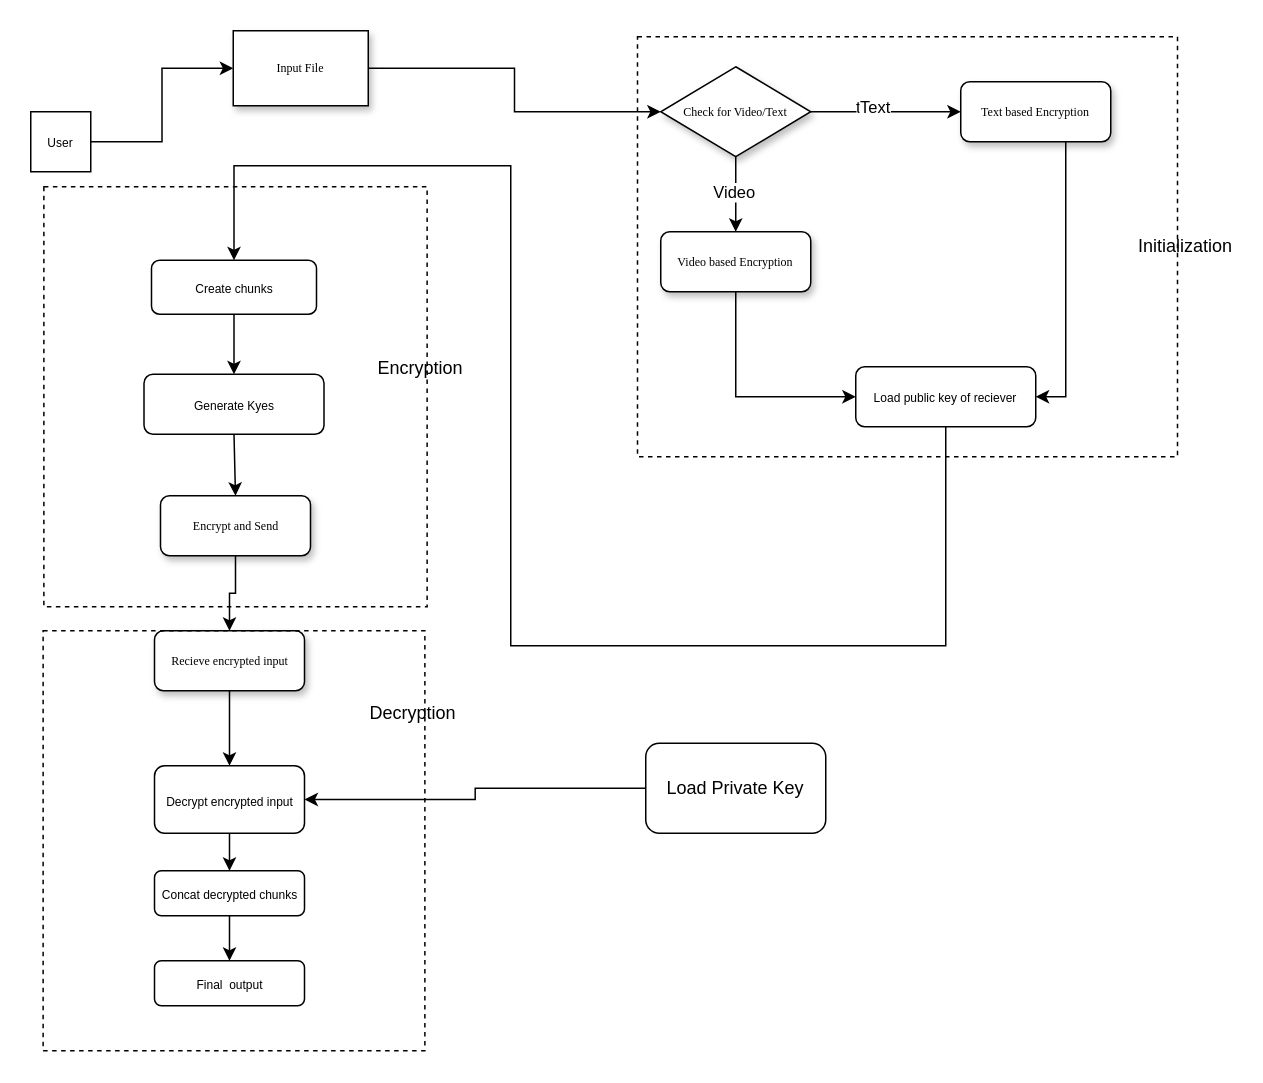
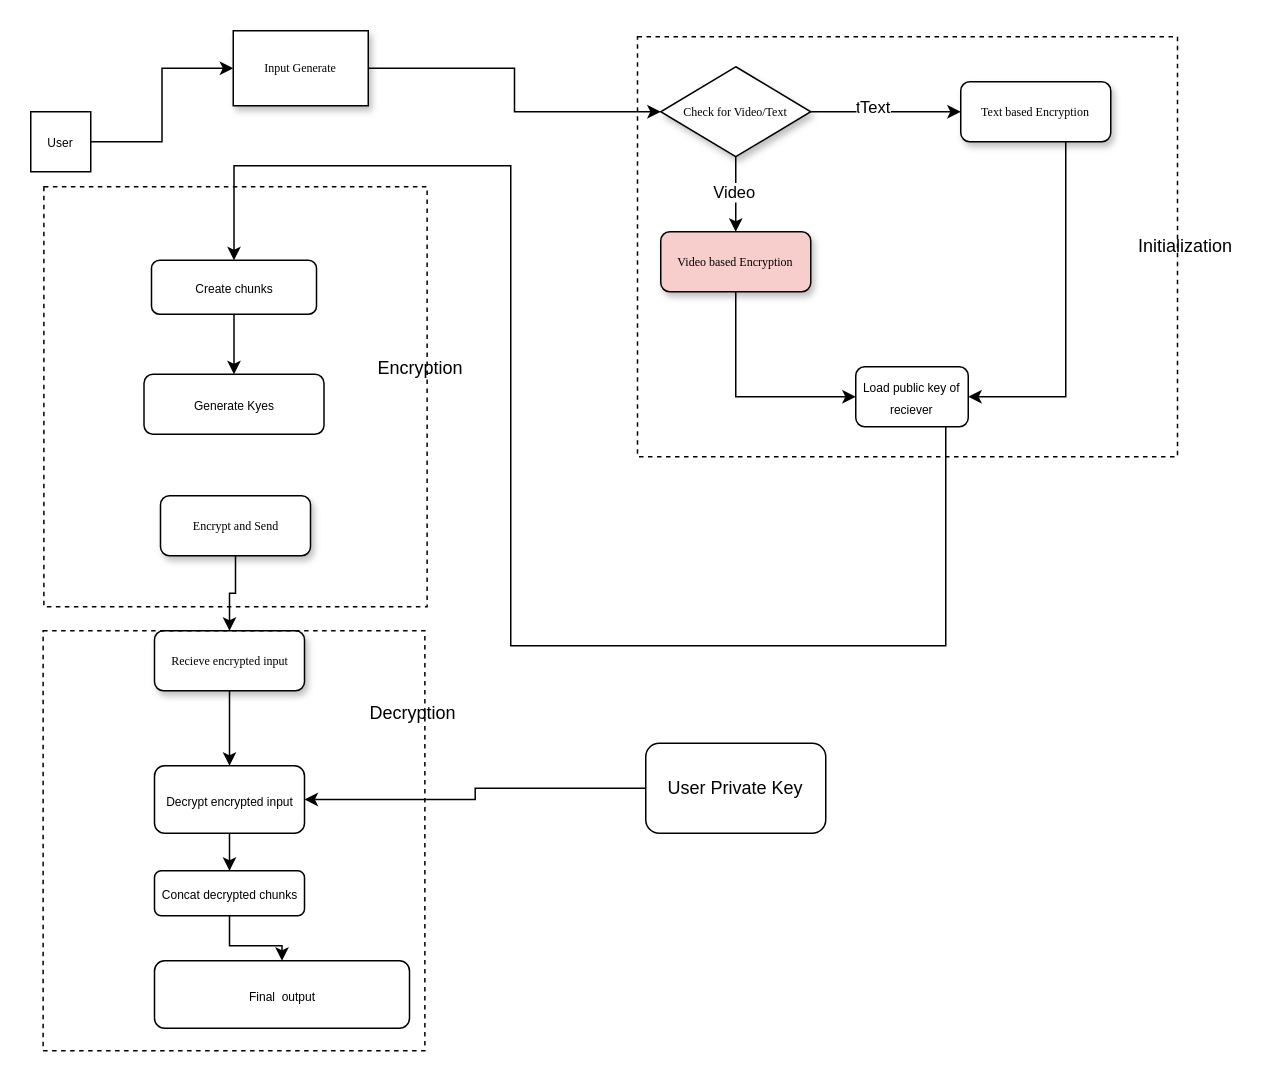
(301, 68) -> (301, 68)
(736, 262) -> (736, 262)
(946, 397) -> (912, 397)
(235, 460) -> none
(736, 788) -> (736, 788)
(230, 983) -> (282, 995)
